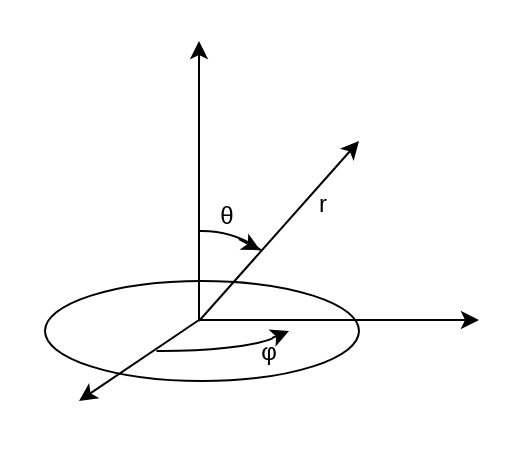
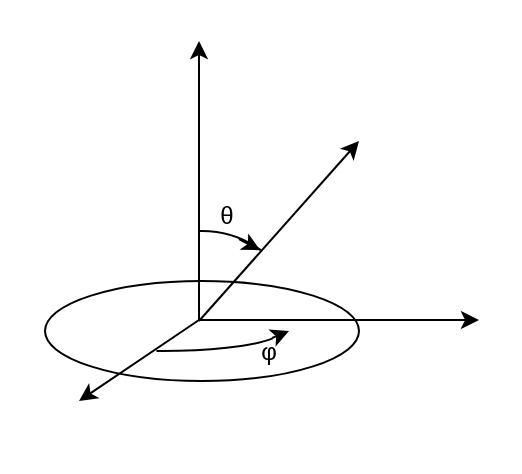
(323, 205) -> none
